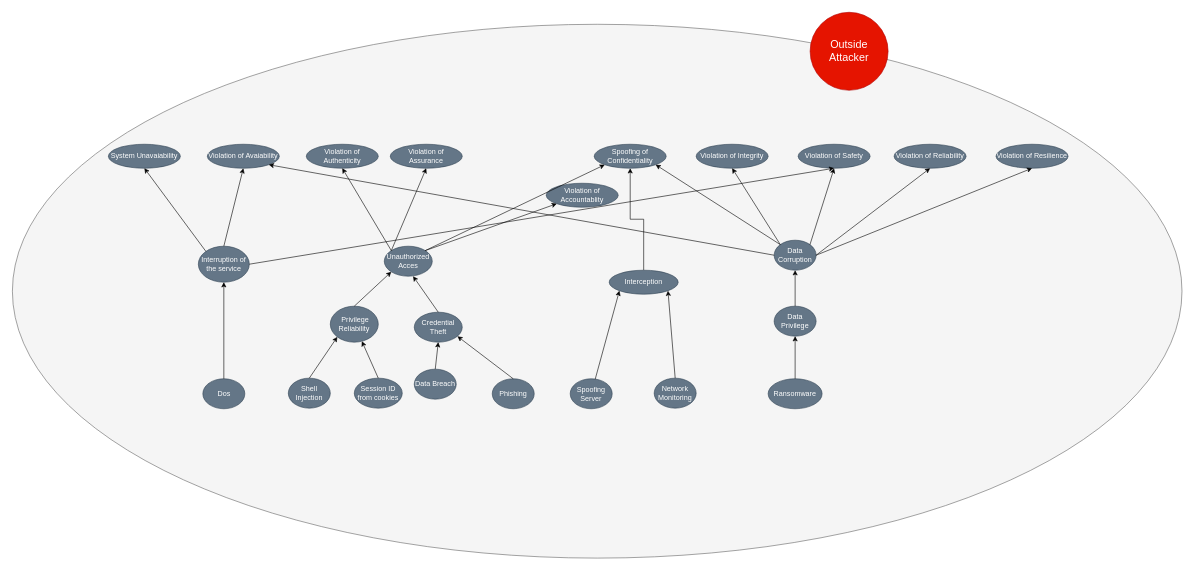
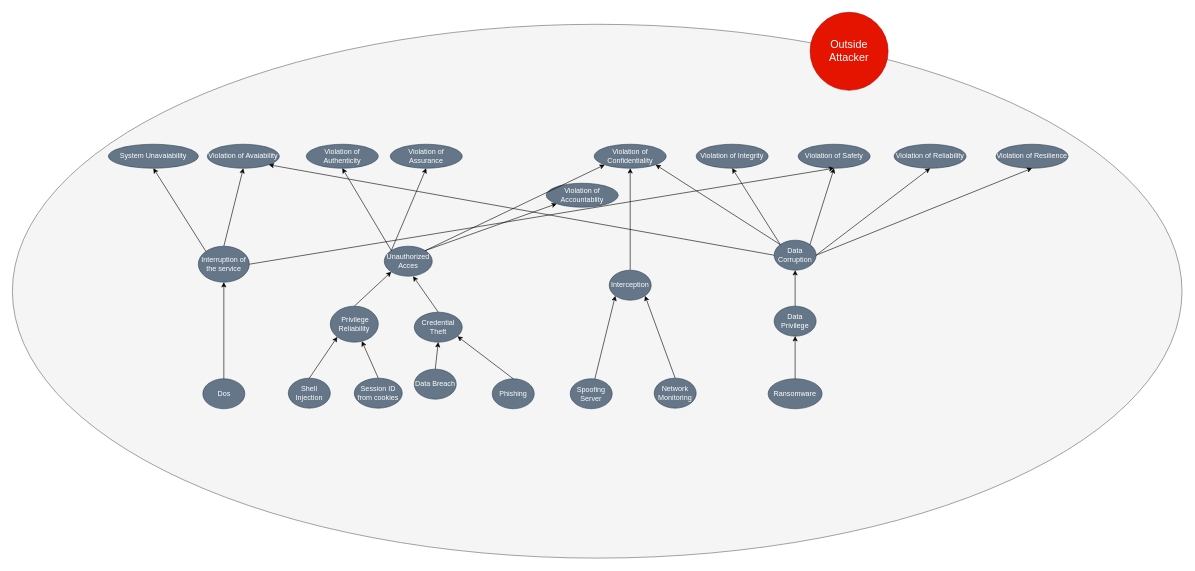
(144, 156) -> (153, 156)
(630, 156) -> (630, 156)
(644, 282) -> (630, 285)
